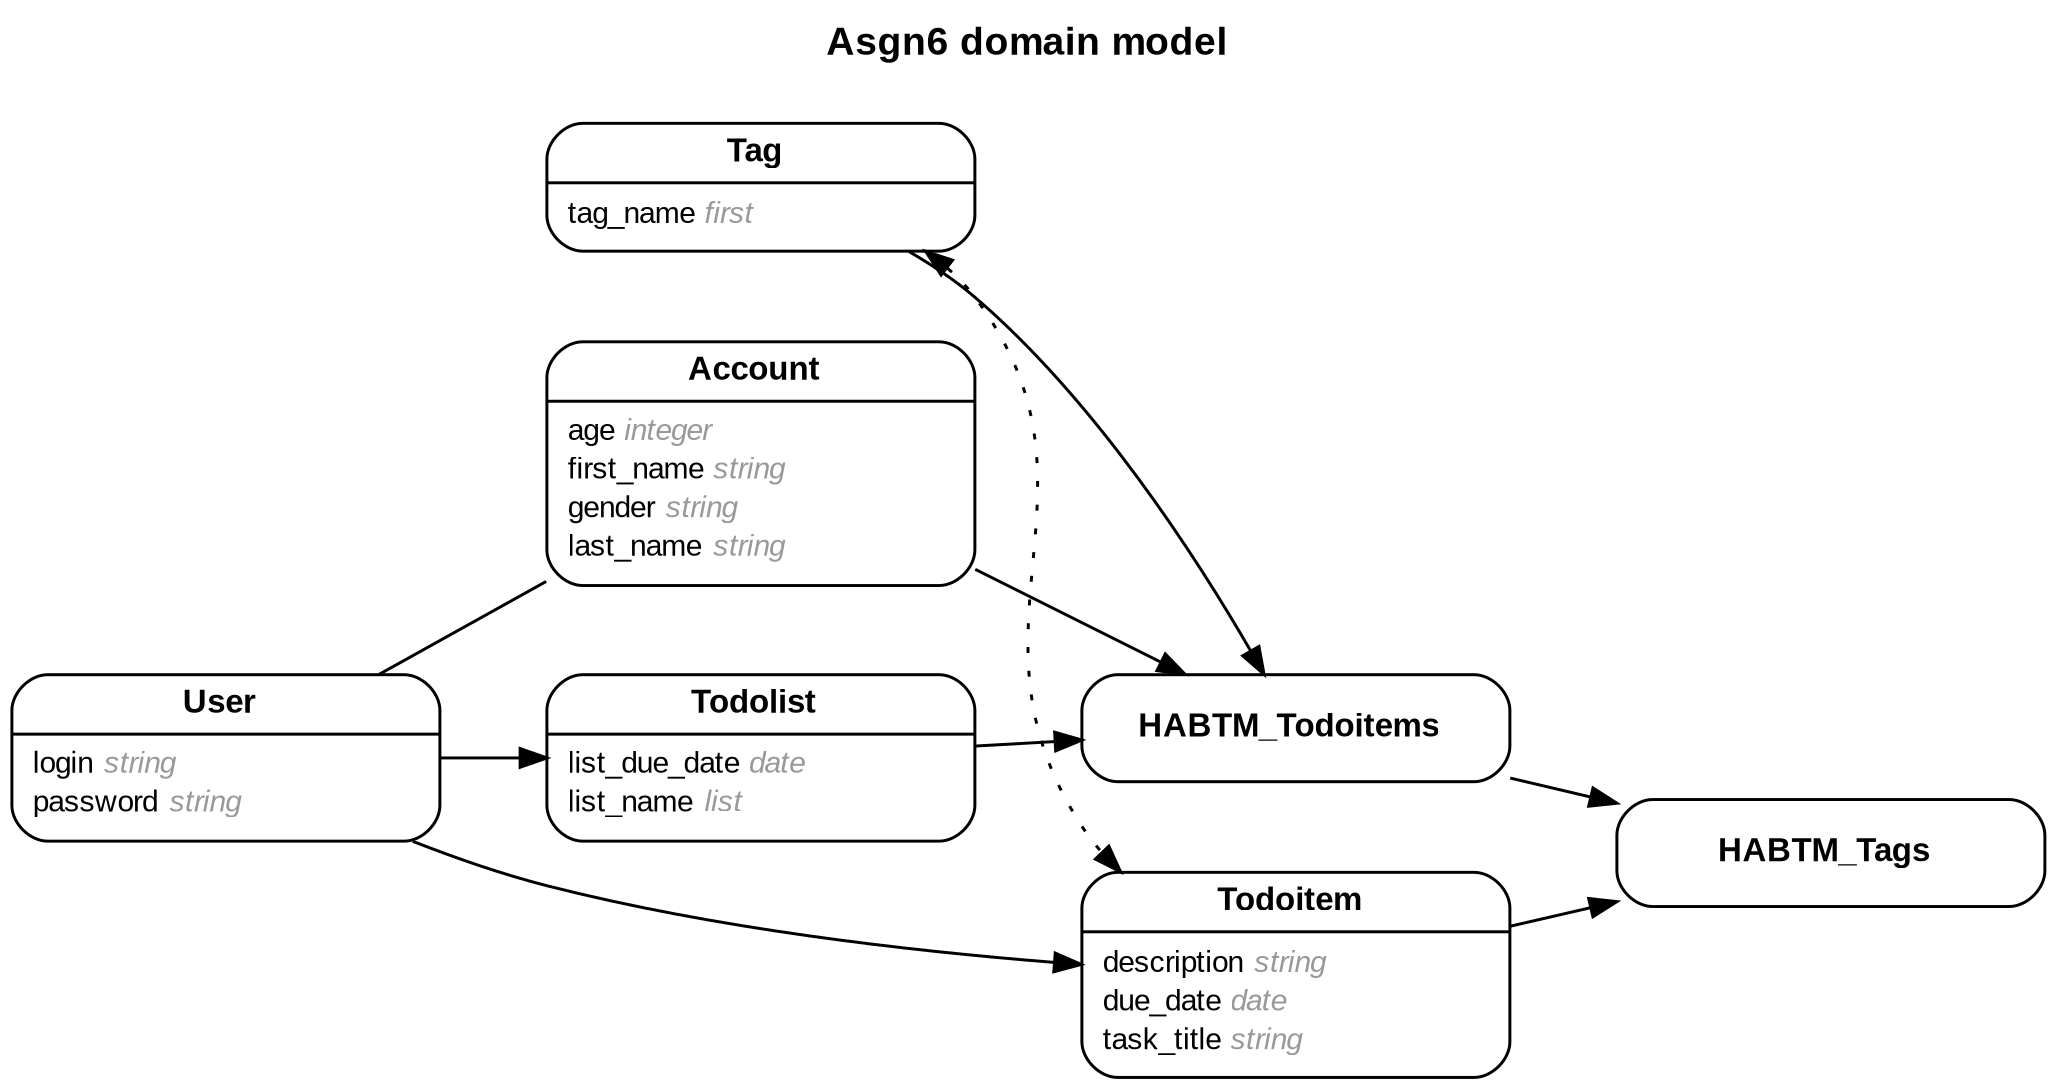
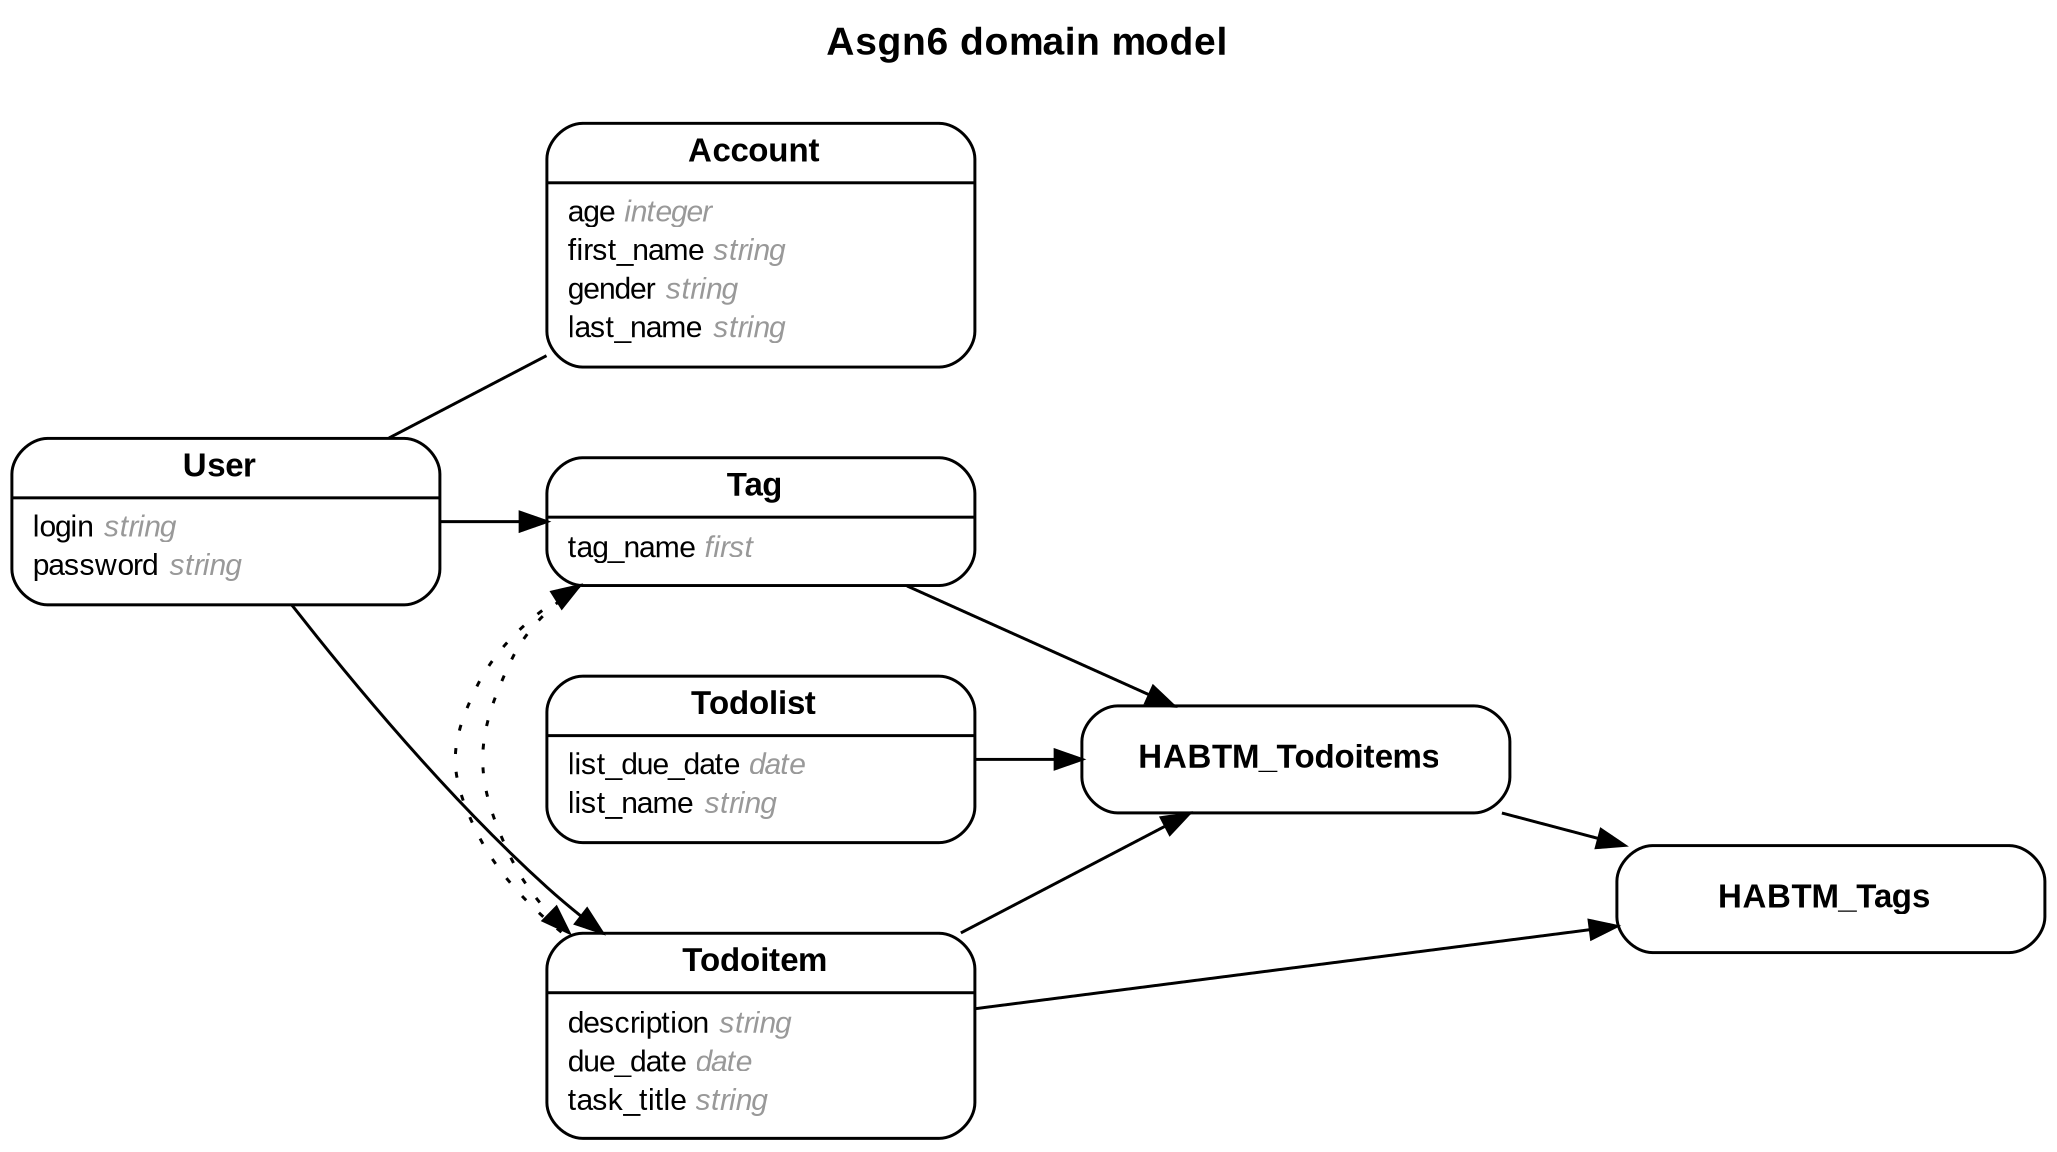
(1068, 616) -> (1063, 880)
(480, 758) -> (480, 522)
(724, 802) -> (742, 804)
